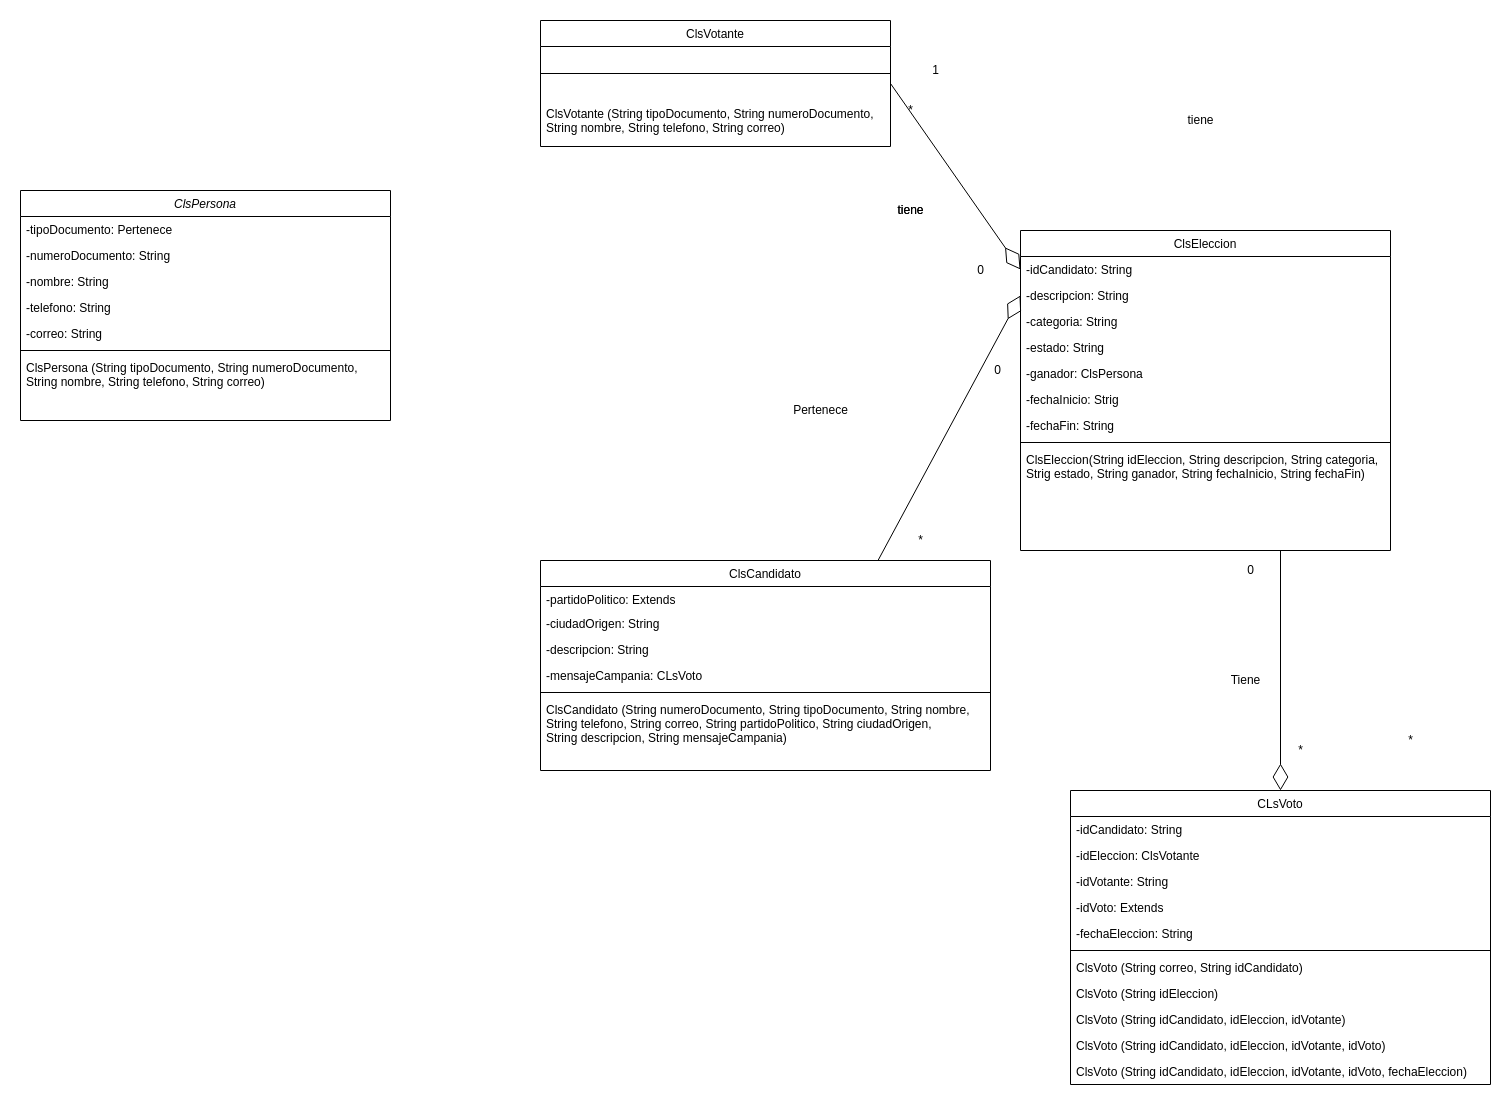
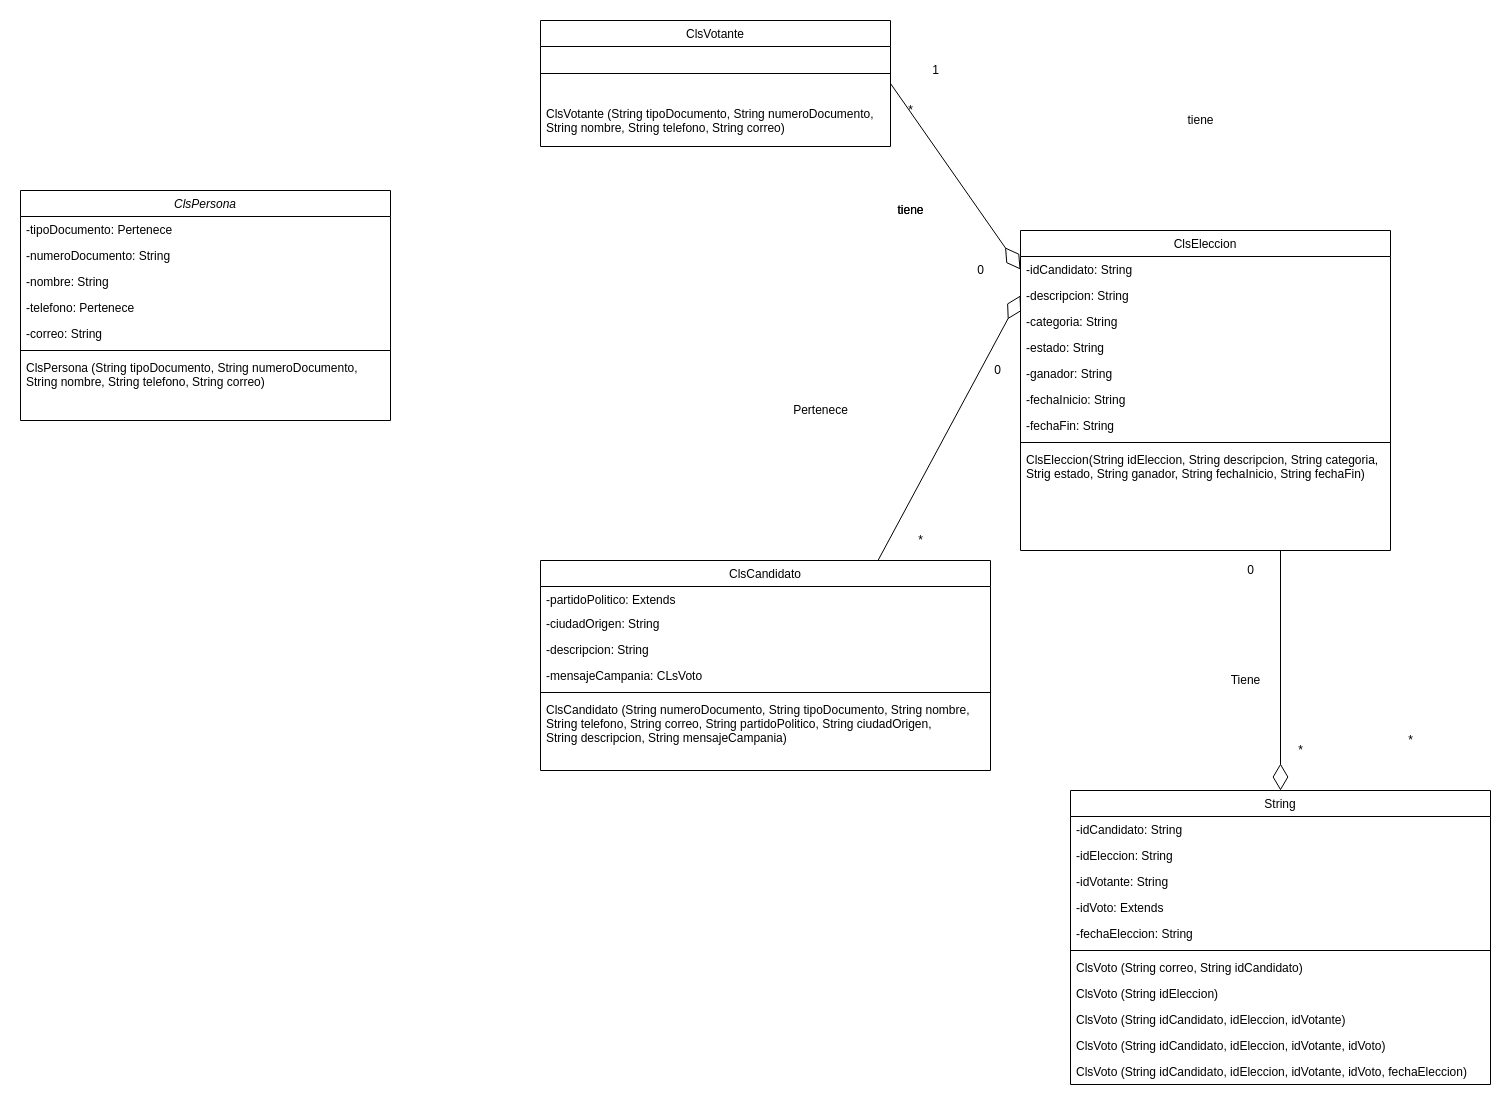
(77, 308) -> (89, 308)
(1089, 374) -> (1075, 374)
(1082, 400) -> (1085, 400)
(1280, 804) -> (1280, 804)
(1144, 856) -> (1130, 856)
